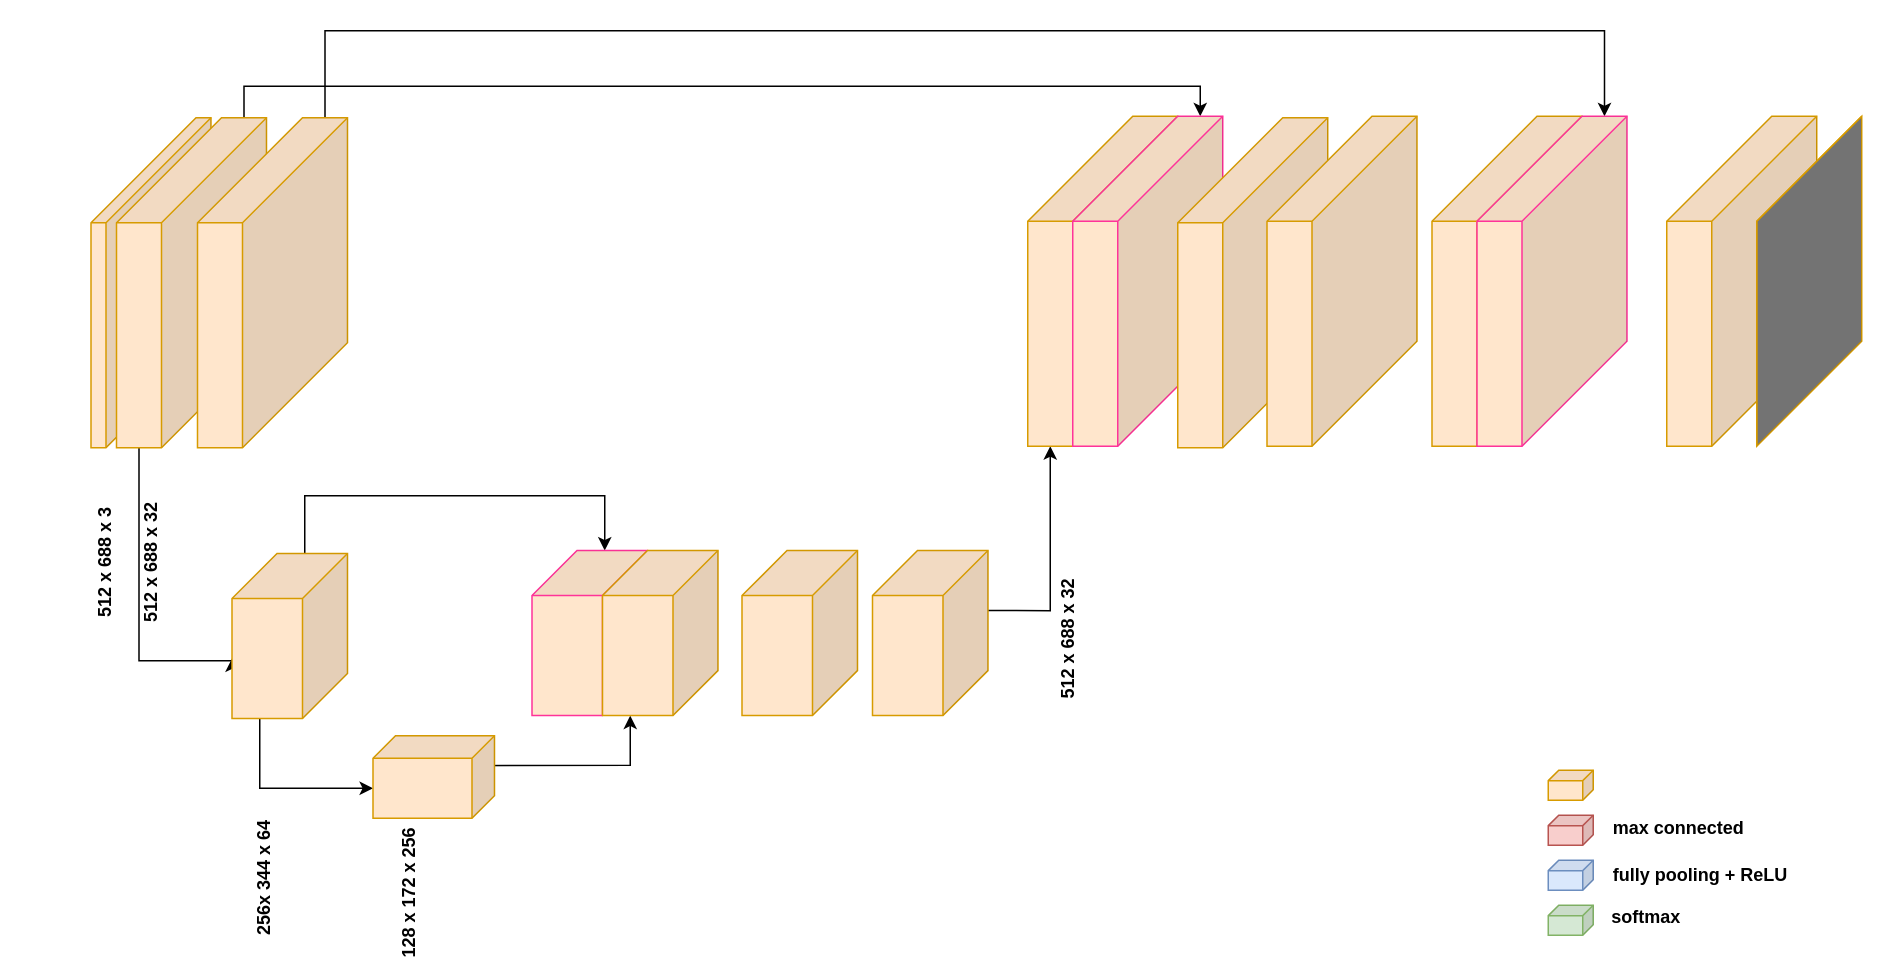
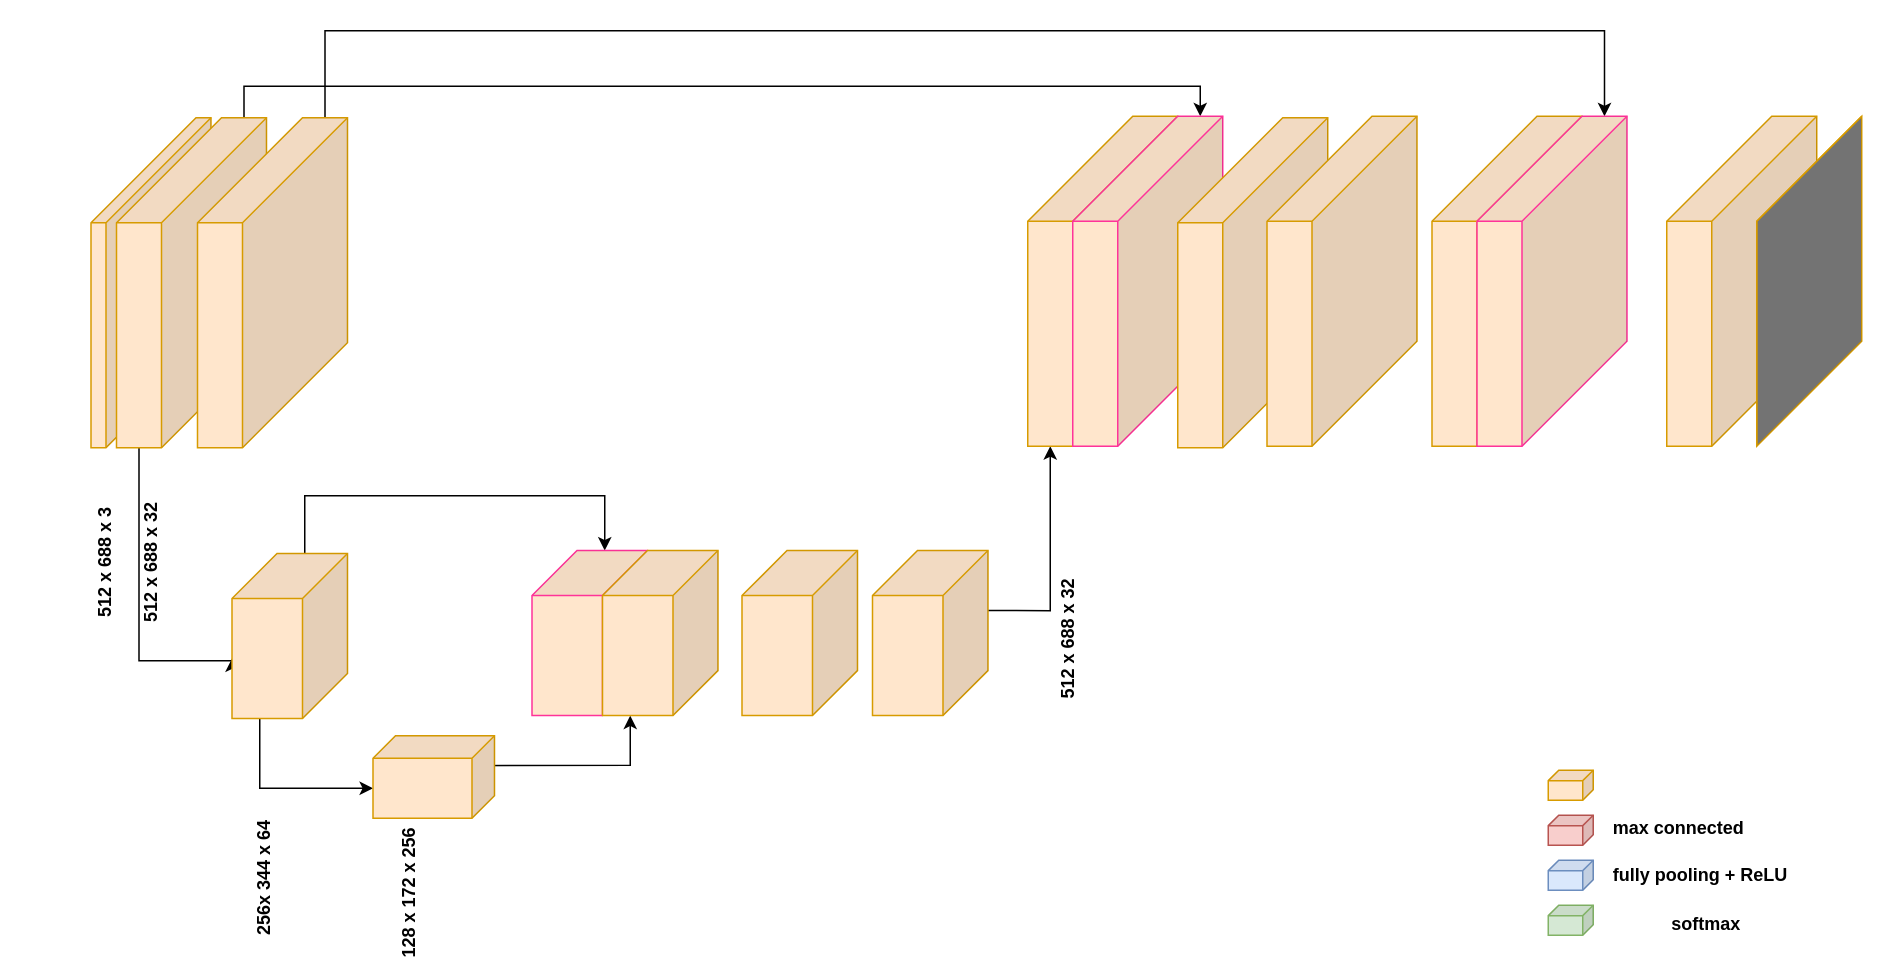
(1712, 917) -> (1772, 925)
